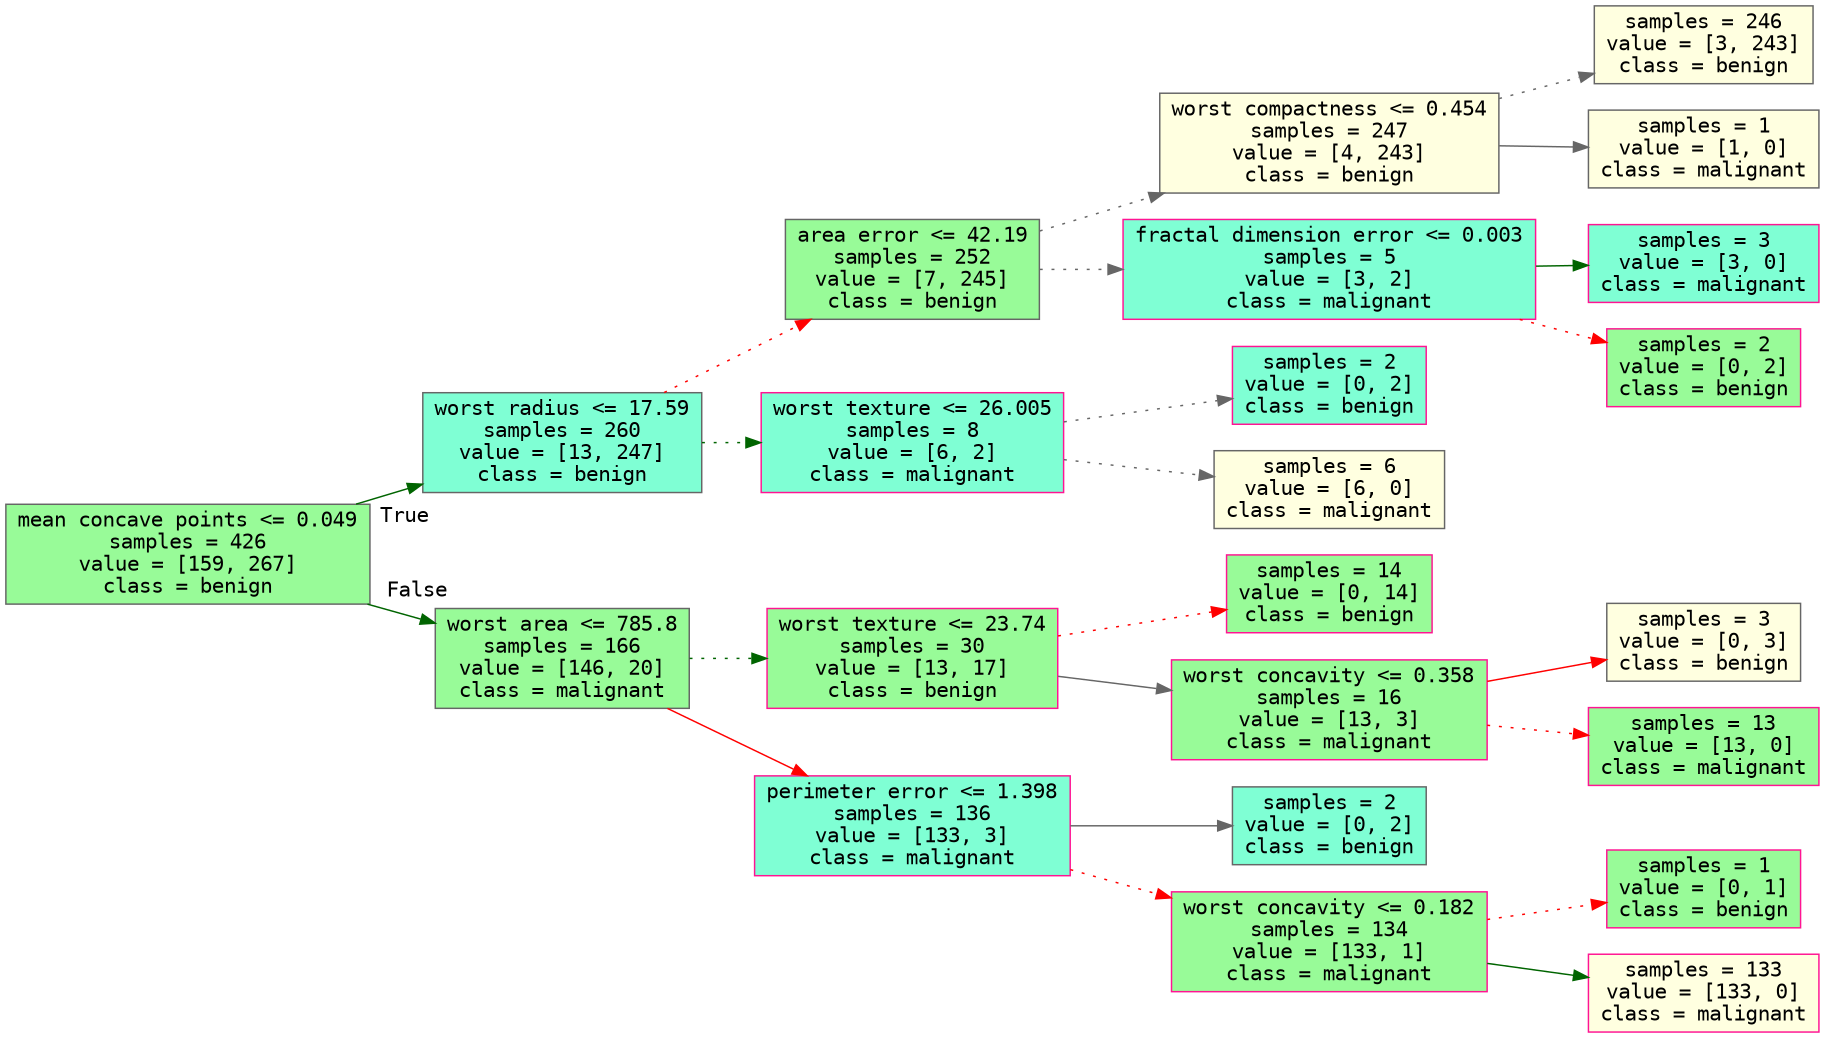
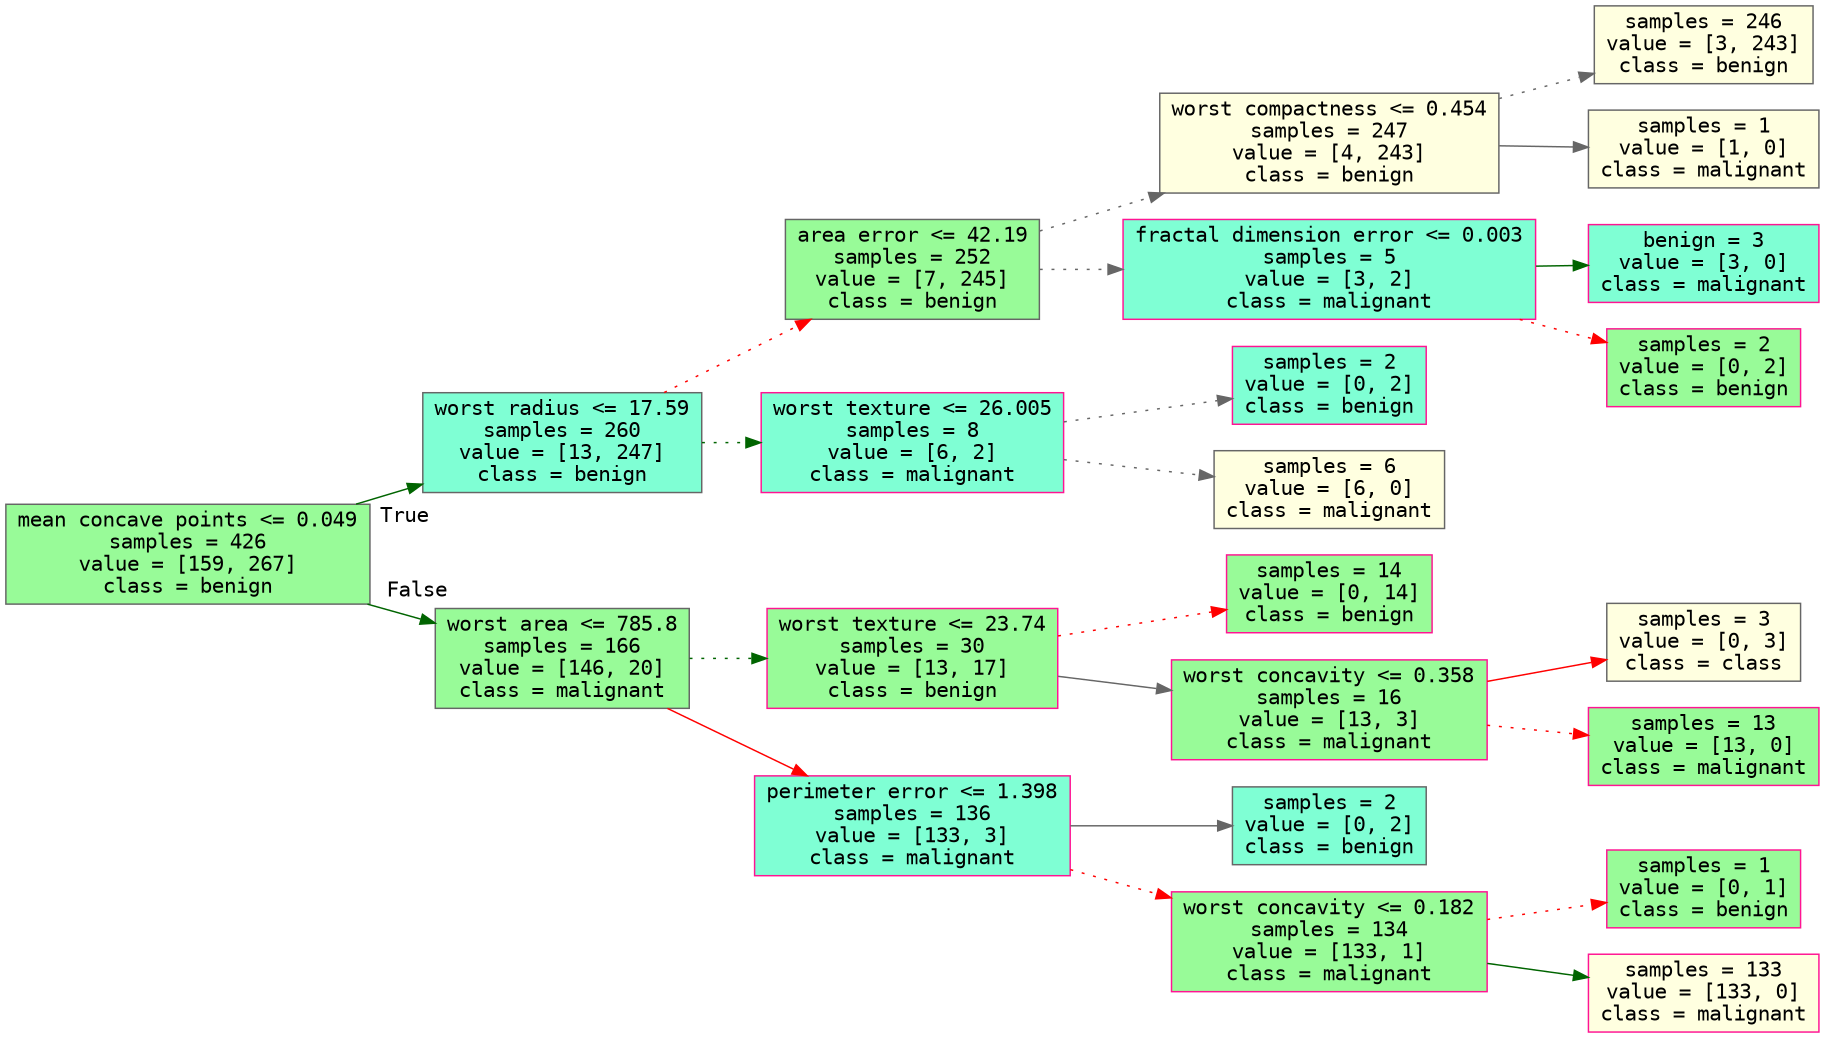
(1704, 264) -> (1704, 264)
(1704, 642) -> (1704, 642)
